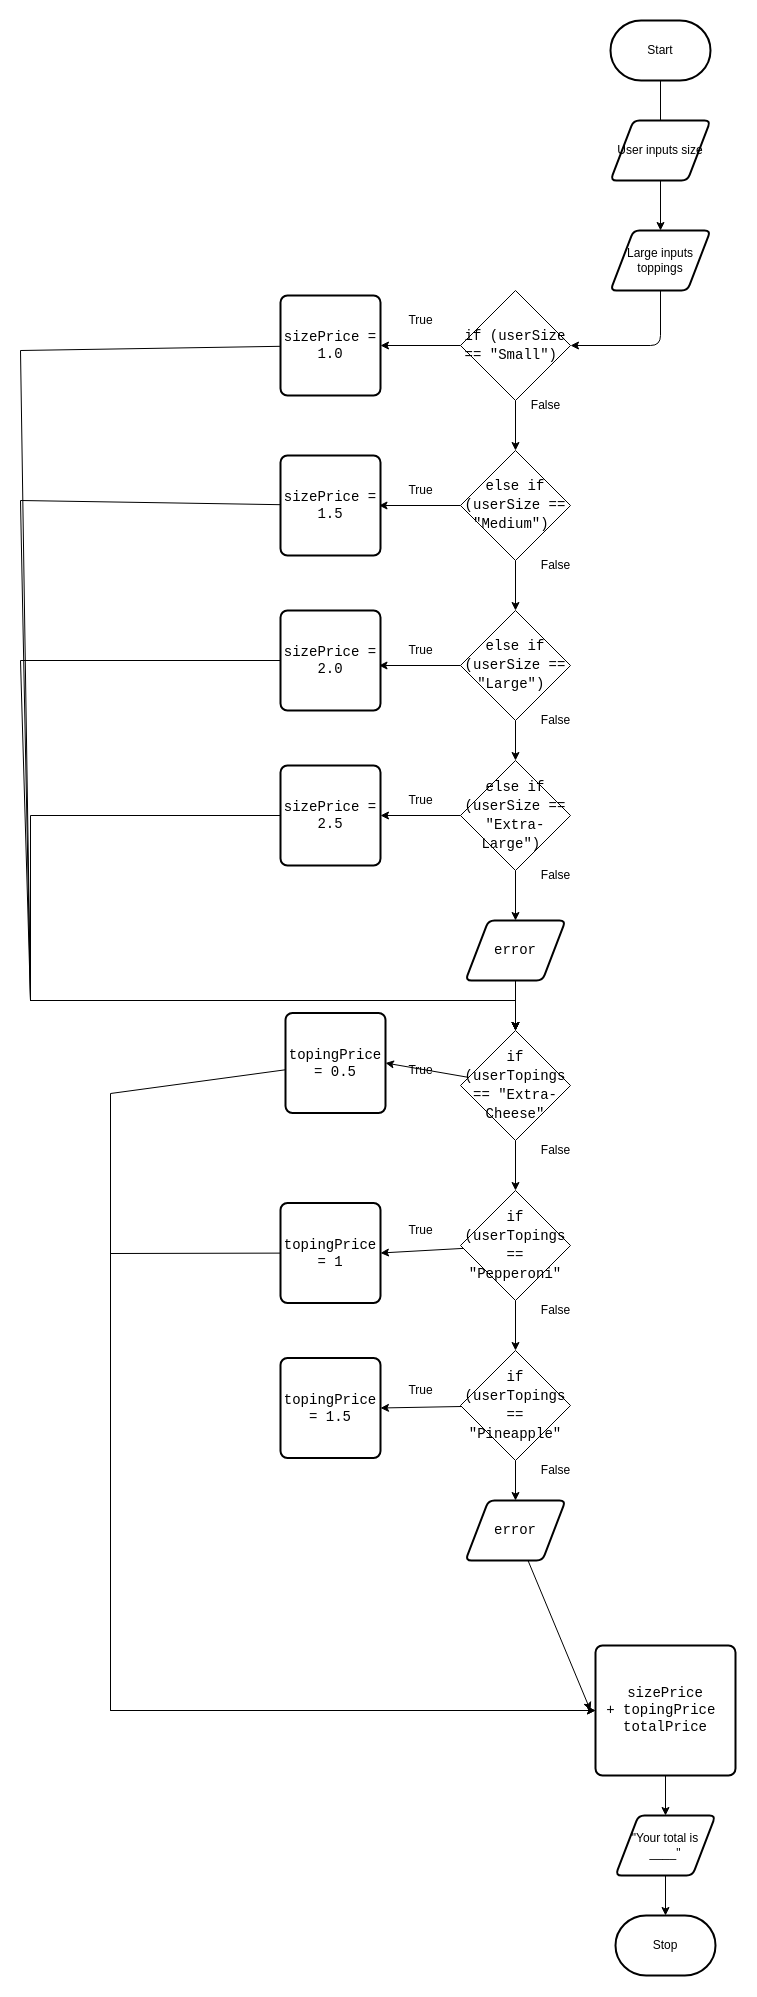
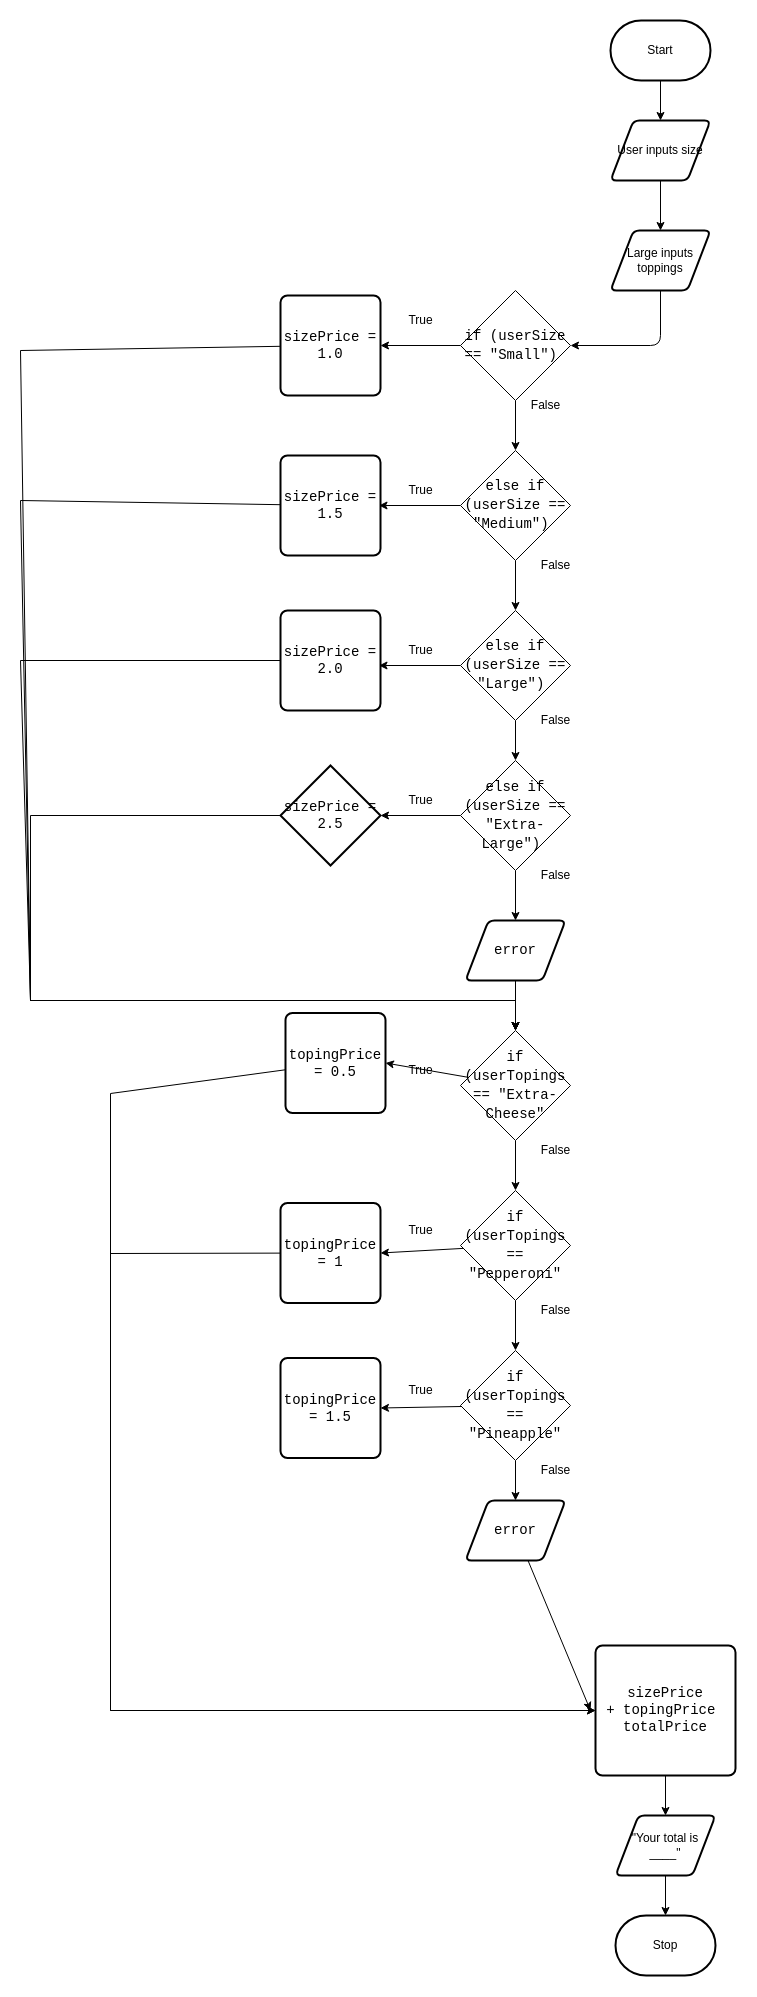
(661, 115) -> (661, 112)
(331, 816) -> (331, 816)
